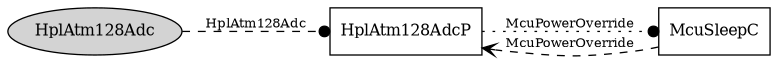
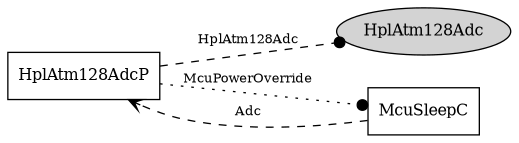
(251, 31) -> (247, 55)
(570, 44) -> (248, 112)
